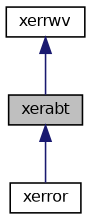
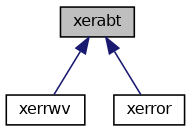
(46, 74) -> (67, 73)
